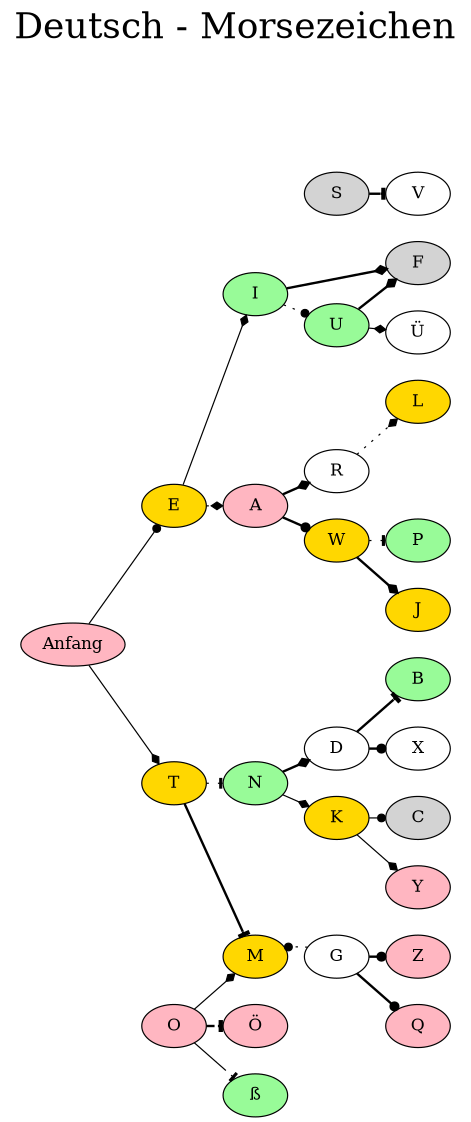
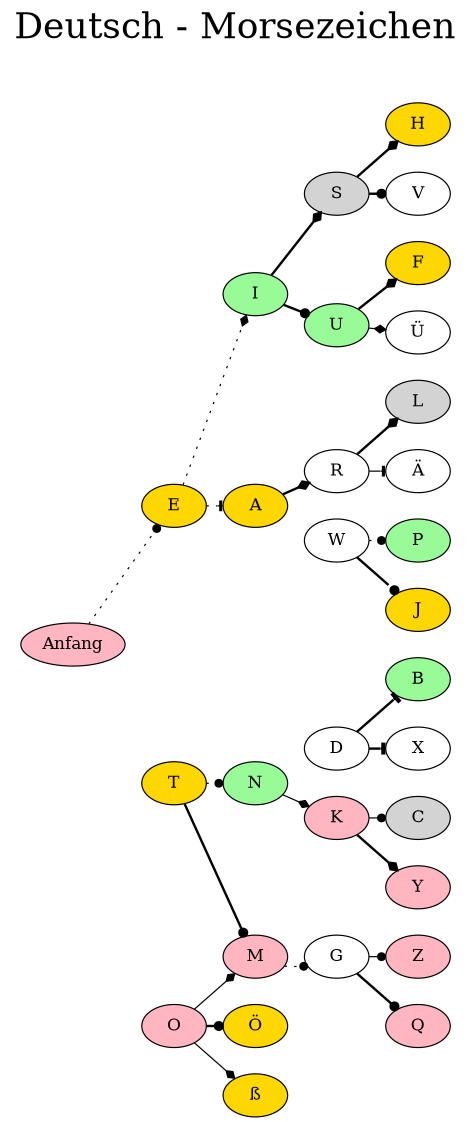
none -> (418, 124)
(375, 194) -> (375, 194)
(418, 263) -> (418, 263)
(331, 280) -> (292, 249)
(292, 308) -> (292, 308)
(418, 402) -> (418, 402)
(213, 405) -> (213, 405)
(373, 441) -> (373, 441)
none -> (418, 471)
(212, 506) -> (212, 506)
(255, 506) -> (255, 506)
(292, 522) -> none
(337, 541) -> (337, 541)
(373, 541) -> (373, 541)
(373, 571) -> (373, 571)
(122, 578) -> (122, 578)
(121, 710) -> none
(375, 749) -> (375, 749)
(291, 768) -> none
(210, 783) -> (210, 783)
(337, 818) -> (337, 818)
(373, 849) -> (373, 849)
(214, 868) -> (214, 868)
(300, 947) -> (292, 966)
(255, 957) -> (255, 957)
(373, 957) -> (373, 957)
(210, 1026) -> (210, 1026)
(255, 1026) -> (255, 1026)
(210, 1057) -> (210, 1057)
(255, 1095) -> (255, 1095)
